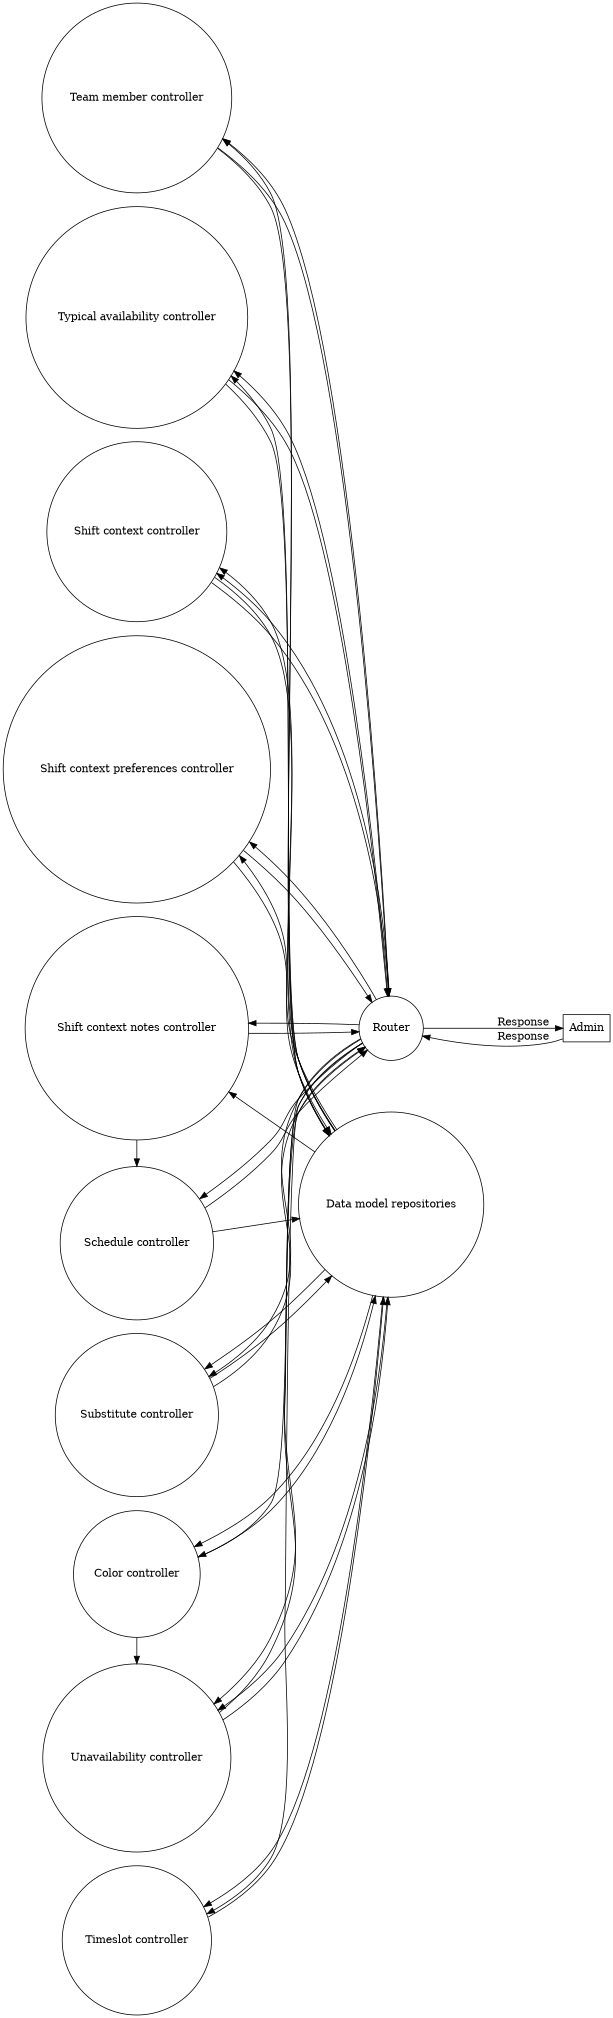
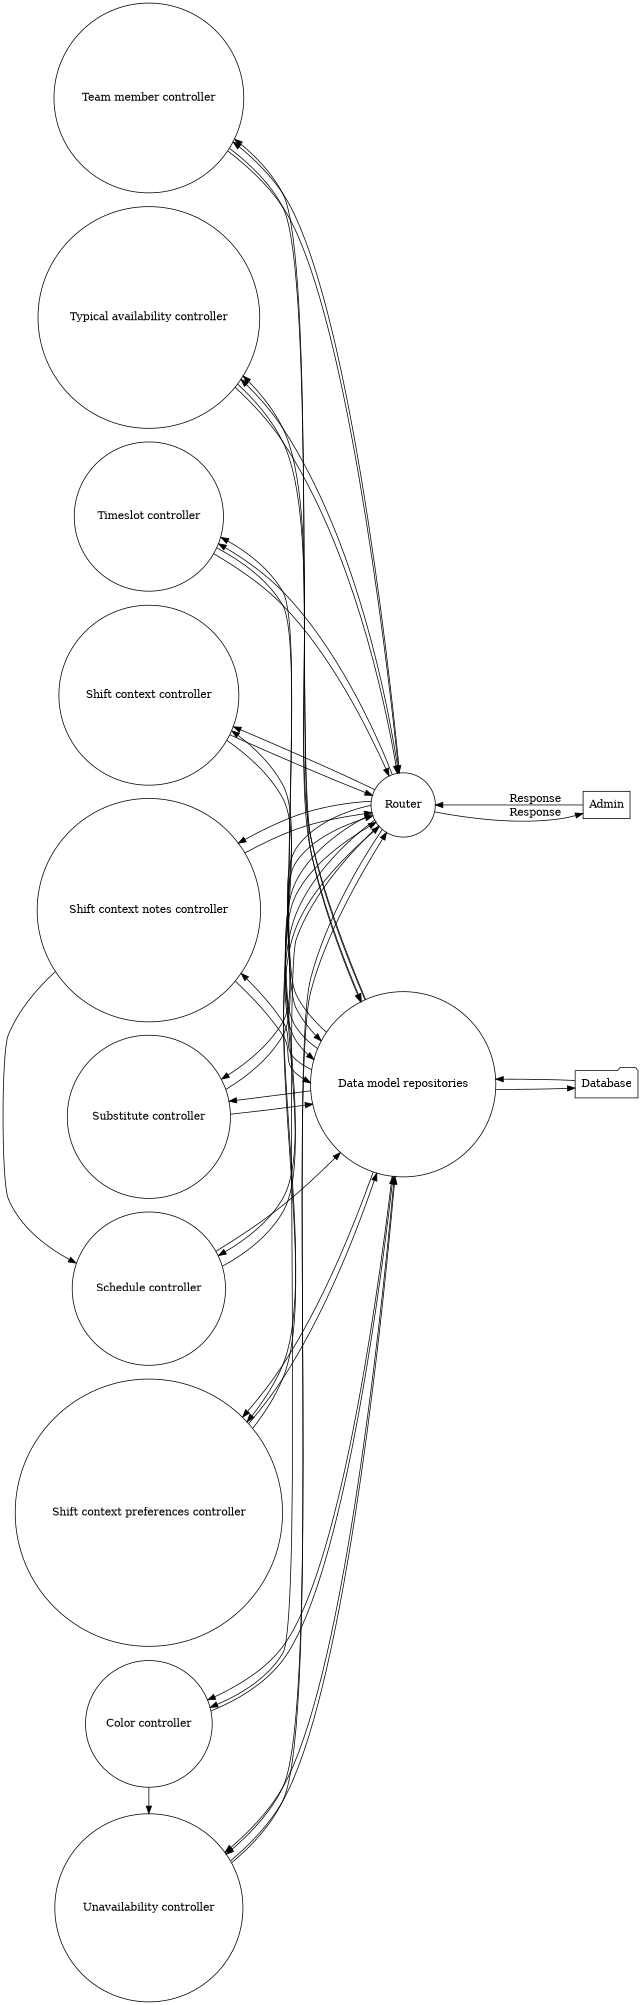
none -> (317, 647)
none -> (275, 1024)
none -> (607, 1084)
